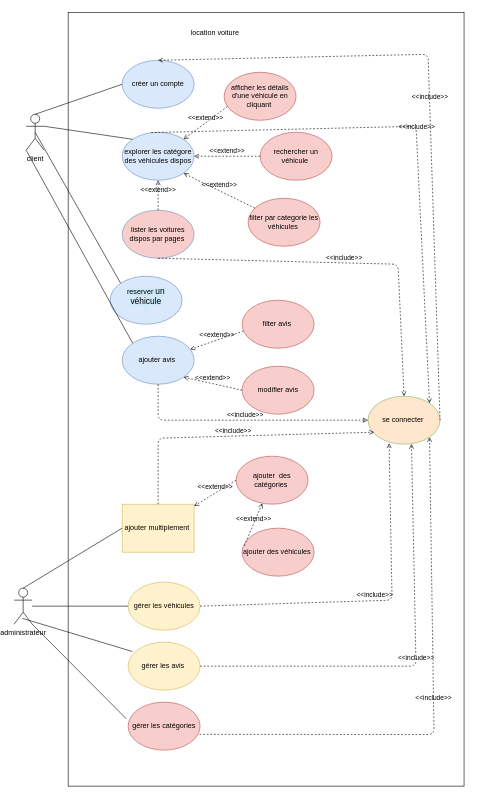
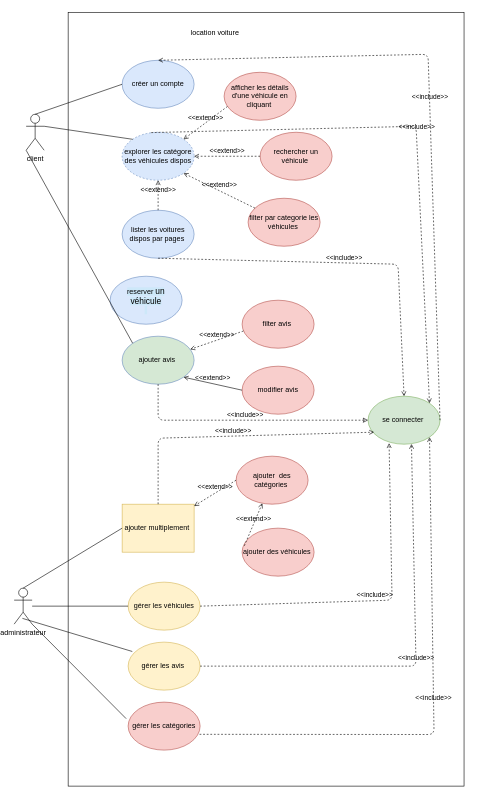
(158, 156) -> (158, 156)
(79, 210) -> none
(158, 234) -> (158, 234)
(158, 360) -> (158, 360)
(213, 384) -> (213, 384)
(404, 420) -> (404, 420)
